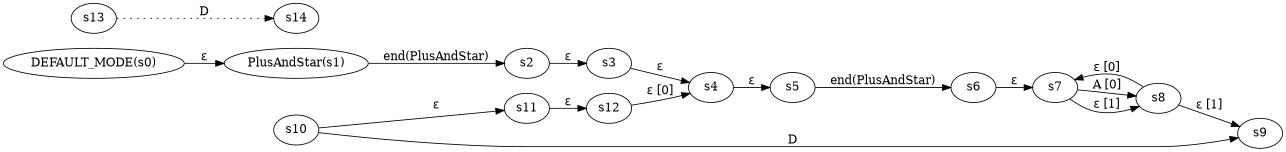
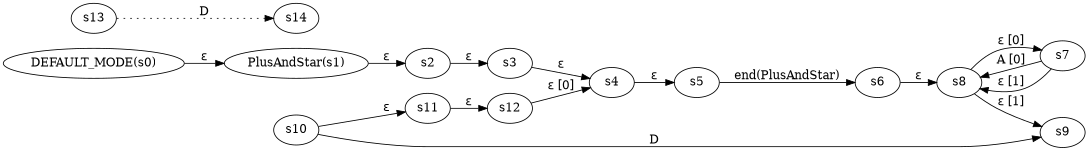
(436, 57) -> (387, 57)
(1010, 88) -> (914, 82)
